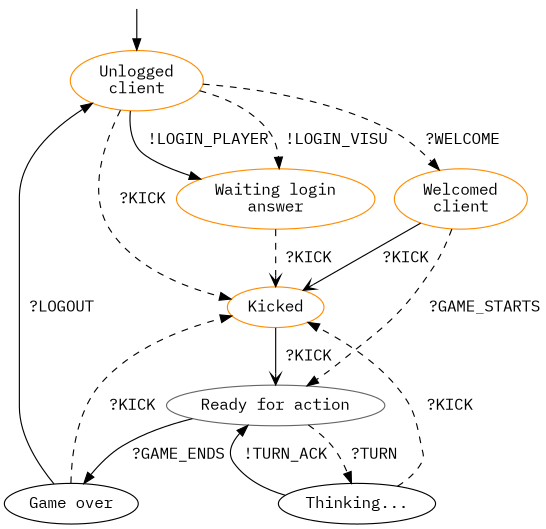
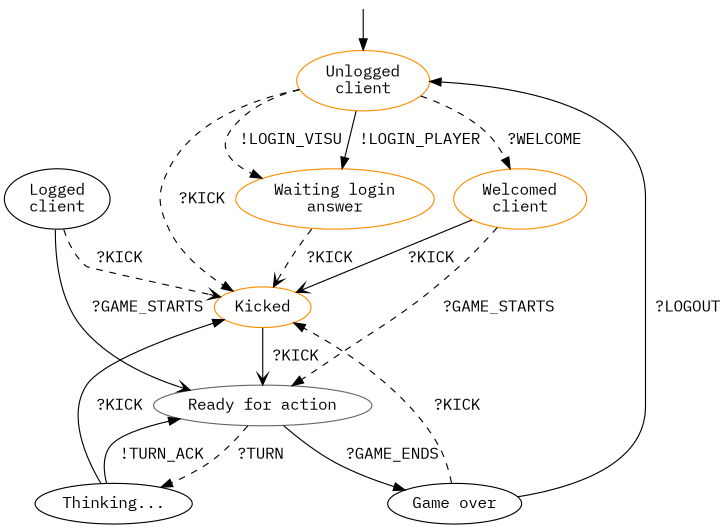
none -> (57, 199)
(402, 394) -> (100, 372)
